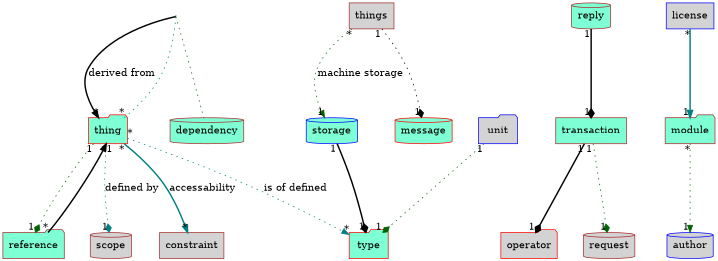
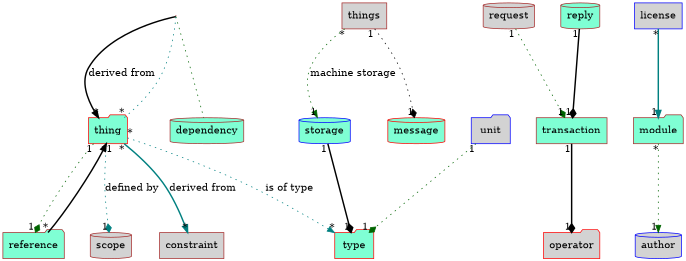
(599, 184) -> (538, 70)
(203, 188) -> (203, 188)
(296, 188) -> (290, 188)
